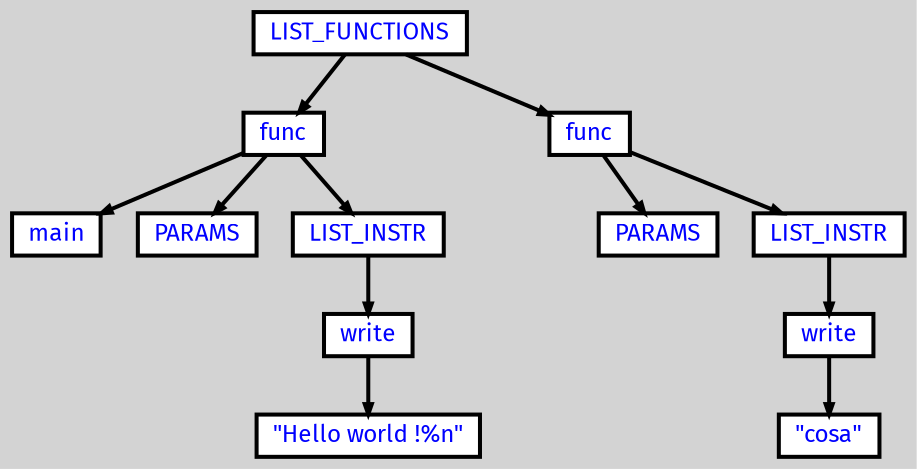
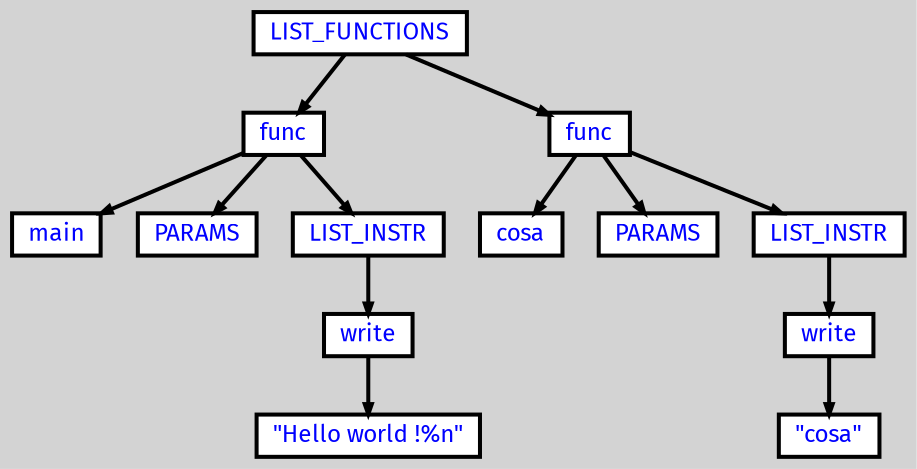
none -> (521, 234)
